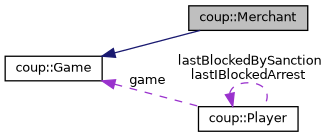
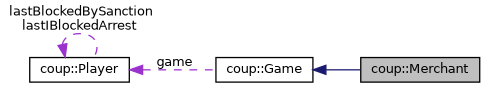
(157, 95) -> (179, 70)
